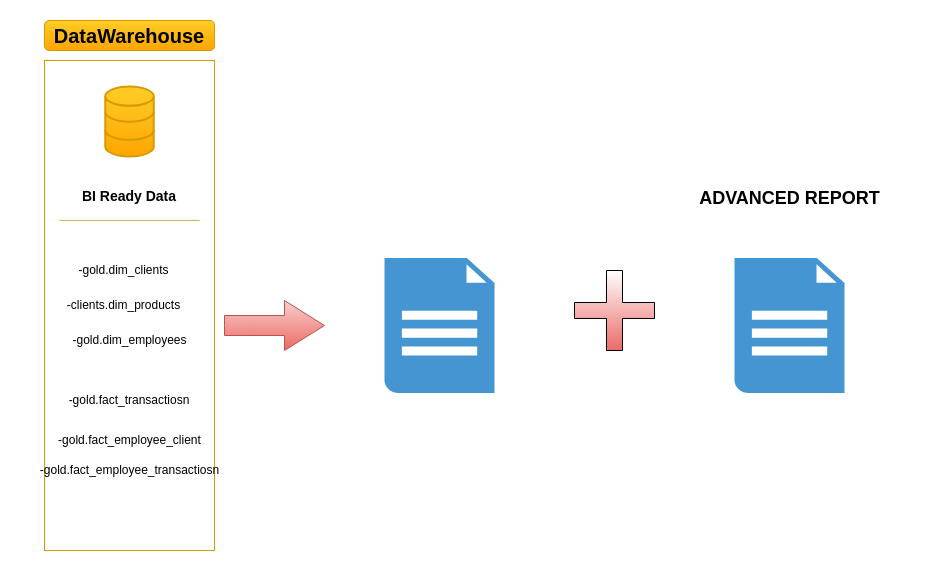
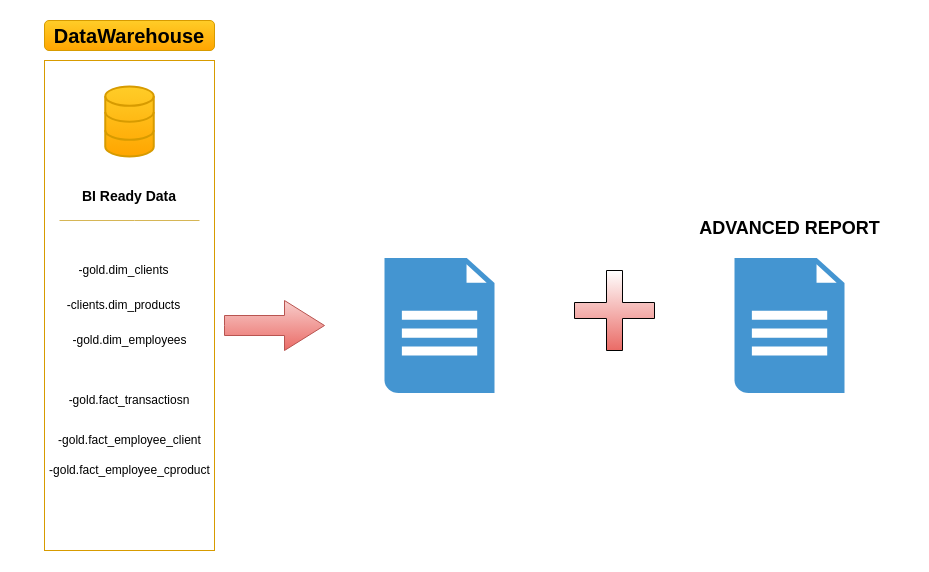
(790, 198) -> (790, 228)
(130, 471) -> (130, 471)
